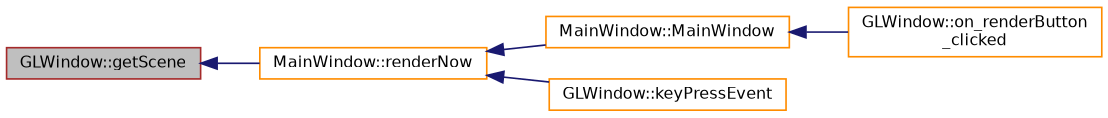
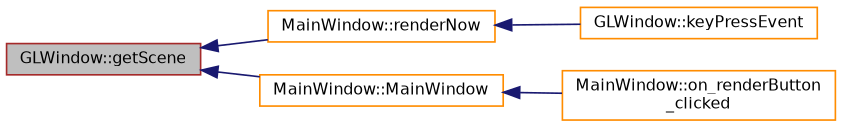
(975, 32) -> (699, 95)
(525, 47) -> (239, 74)
